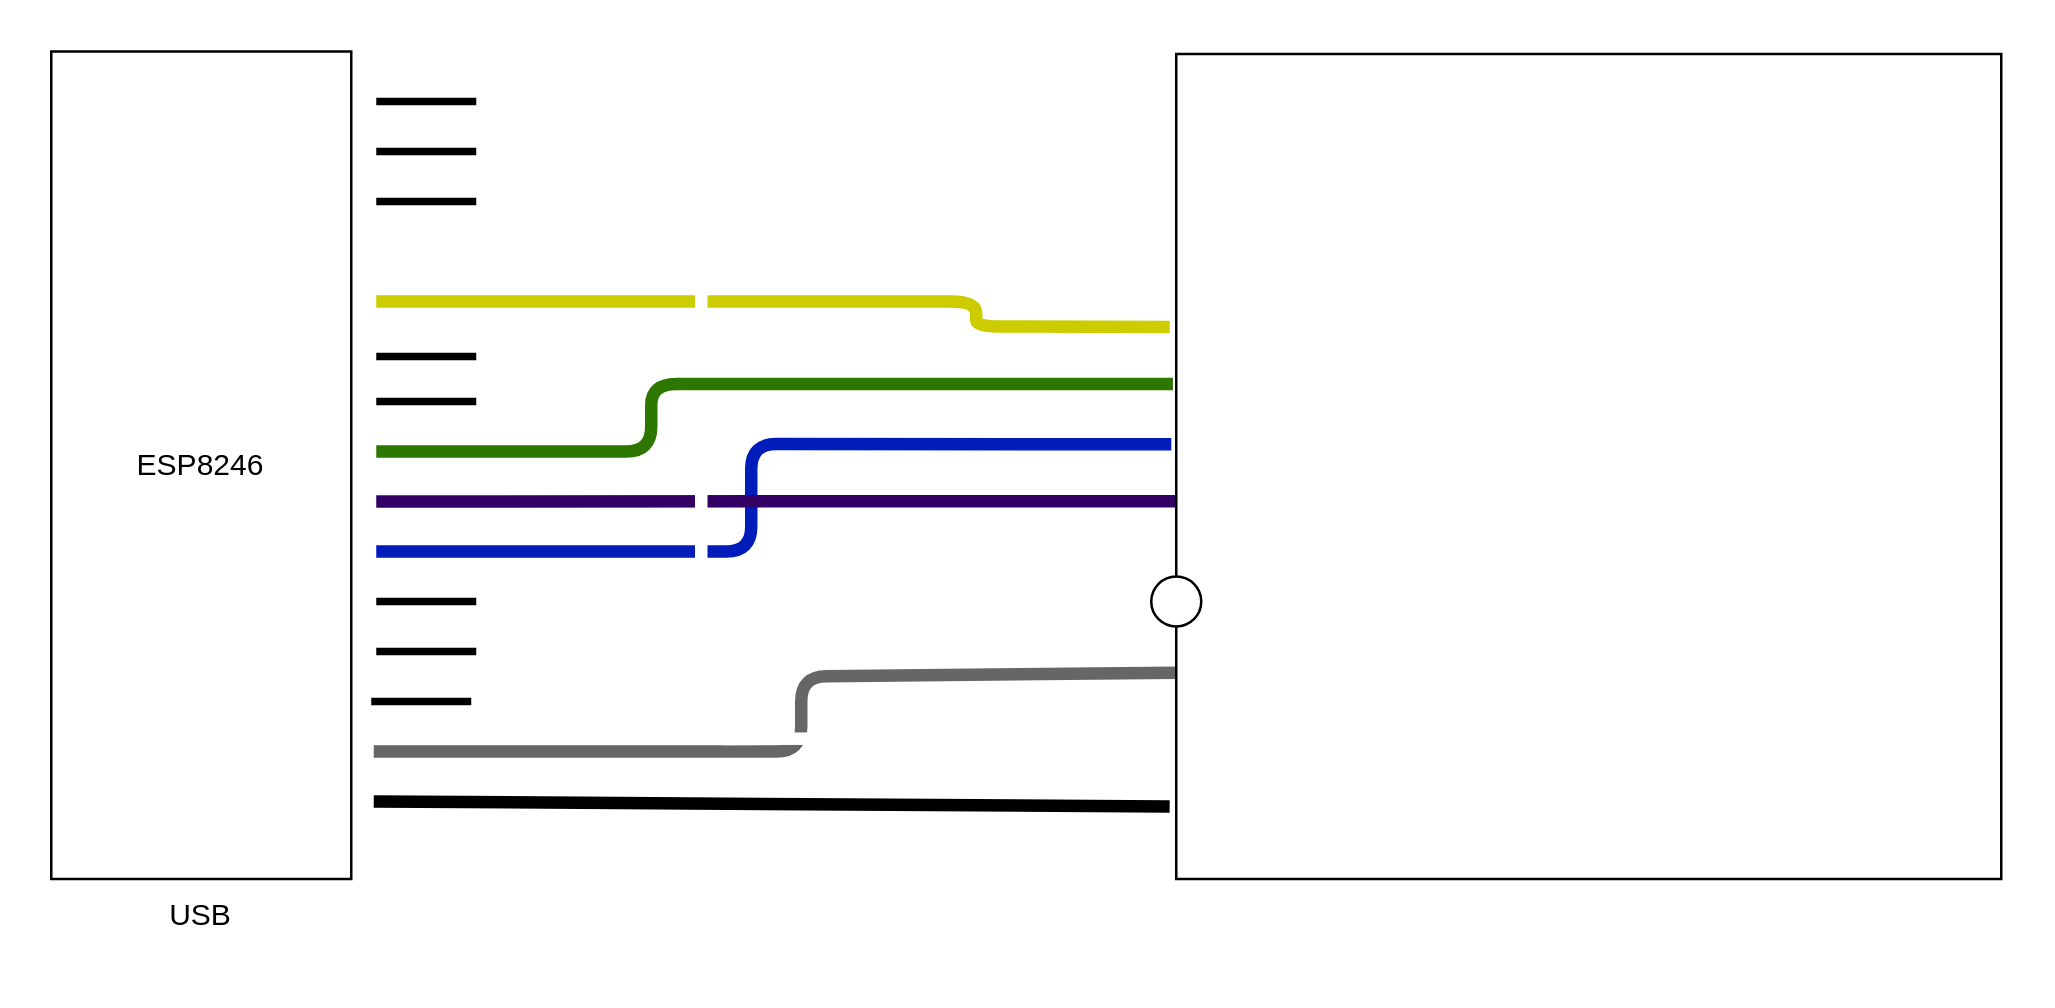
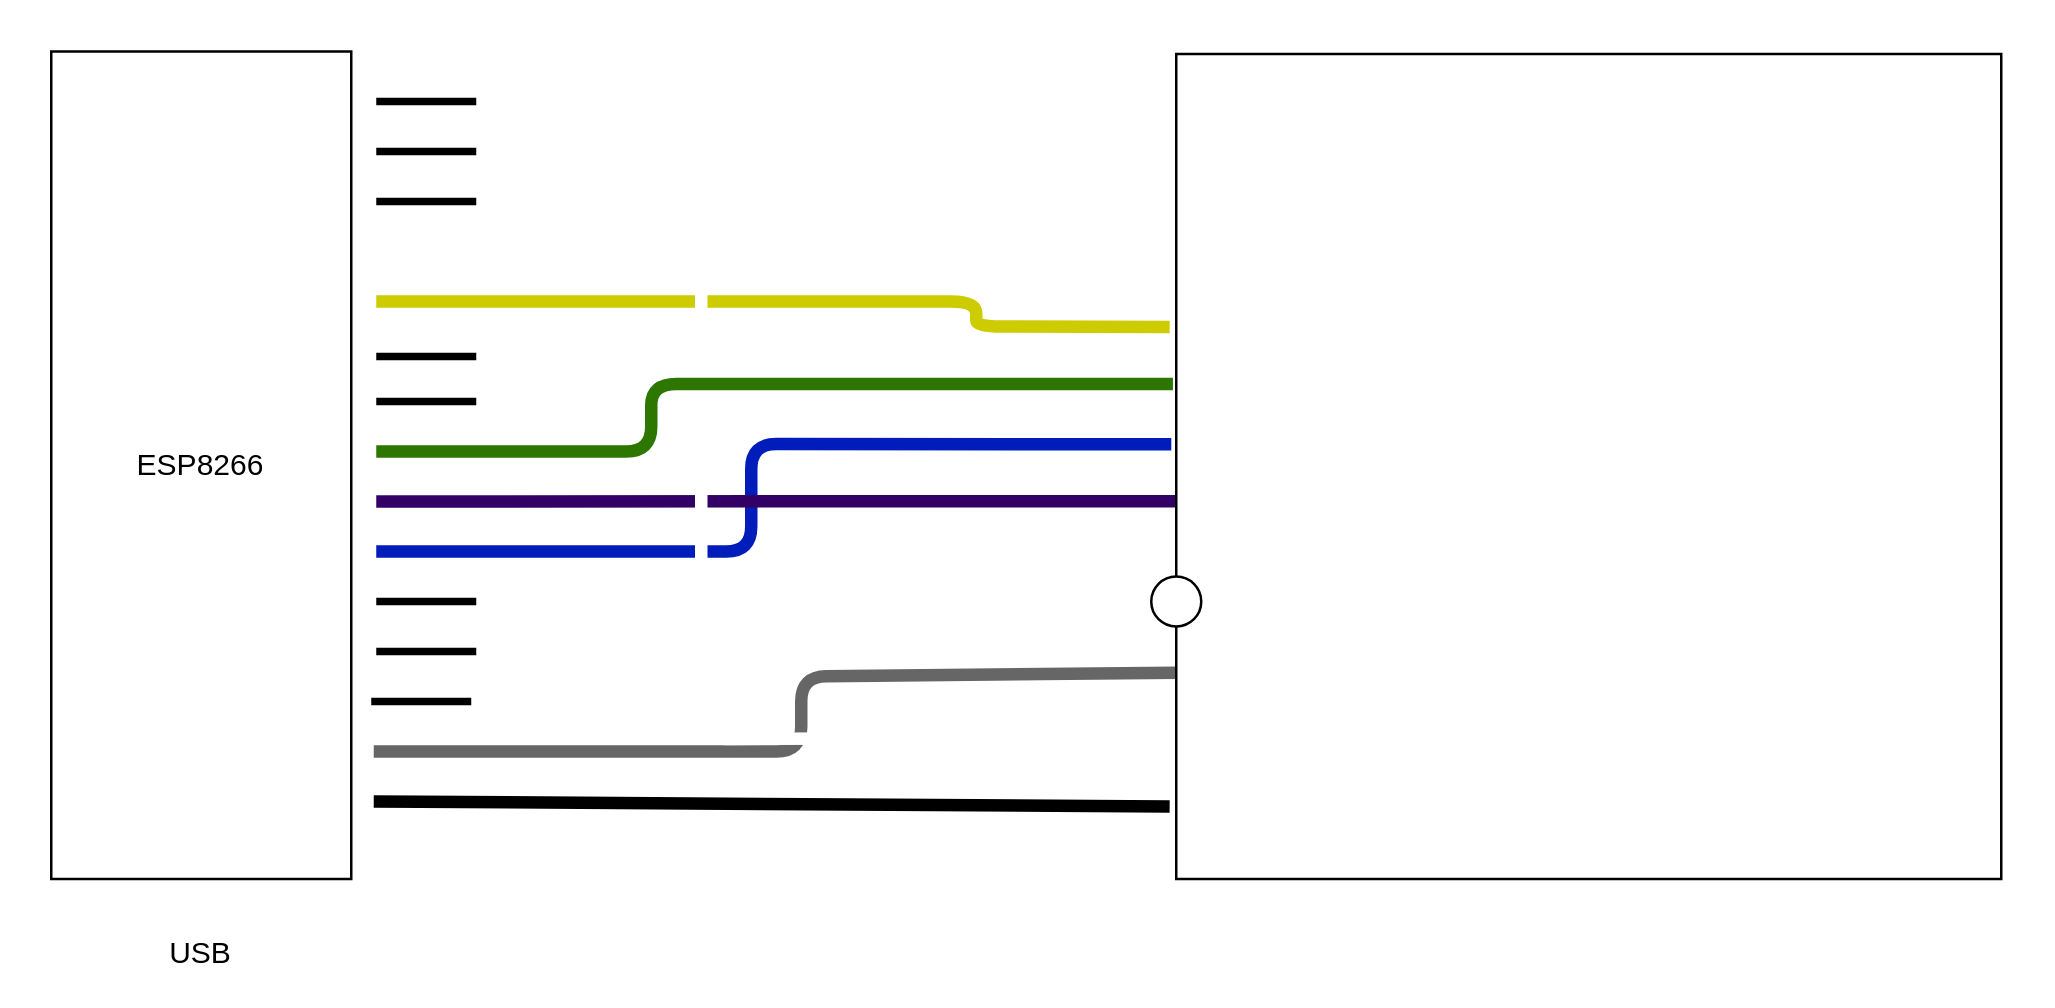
(201, 466) -> (201, 466)
(201, 916) -> (201, 954)
